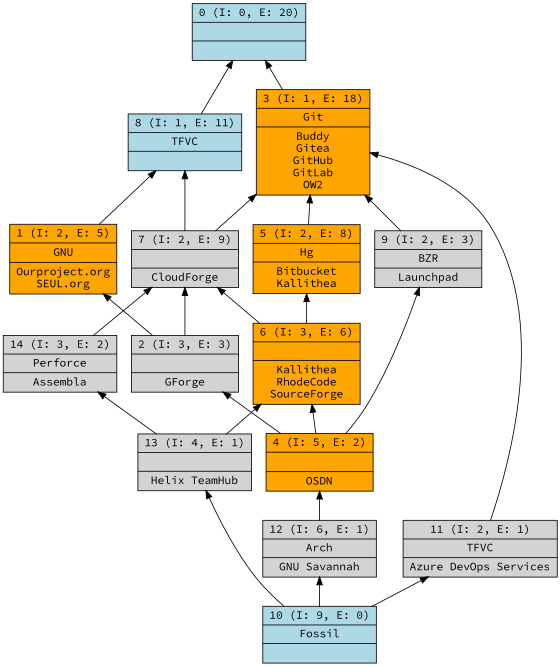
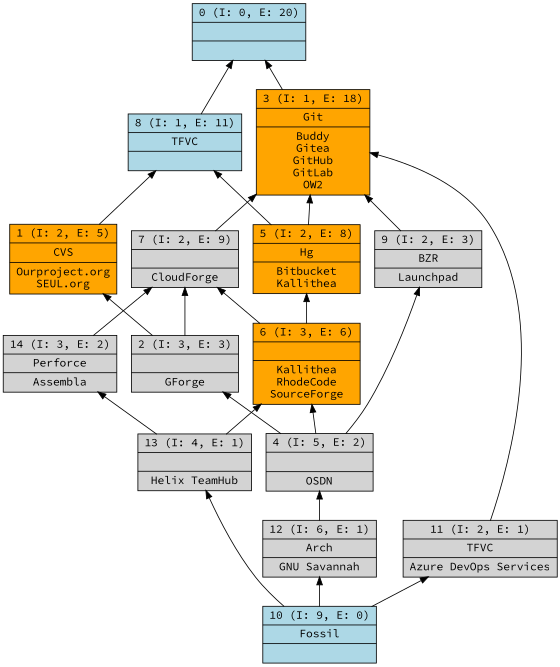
(185, 205) -> (243, 198)
(63, 252) -> (63, 252)
(320, 462) -> (320, 462)
